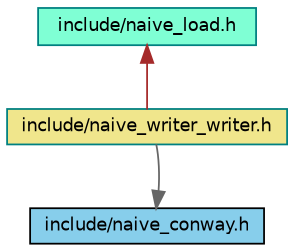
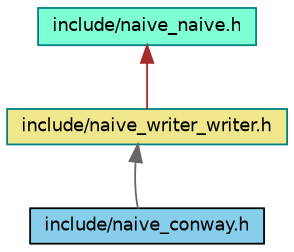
(147, 27) -> (147, 27)
(159, 168) -> (135, 185)
